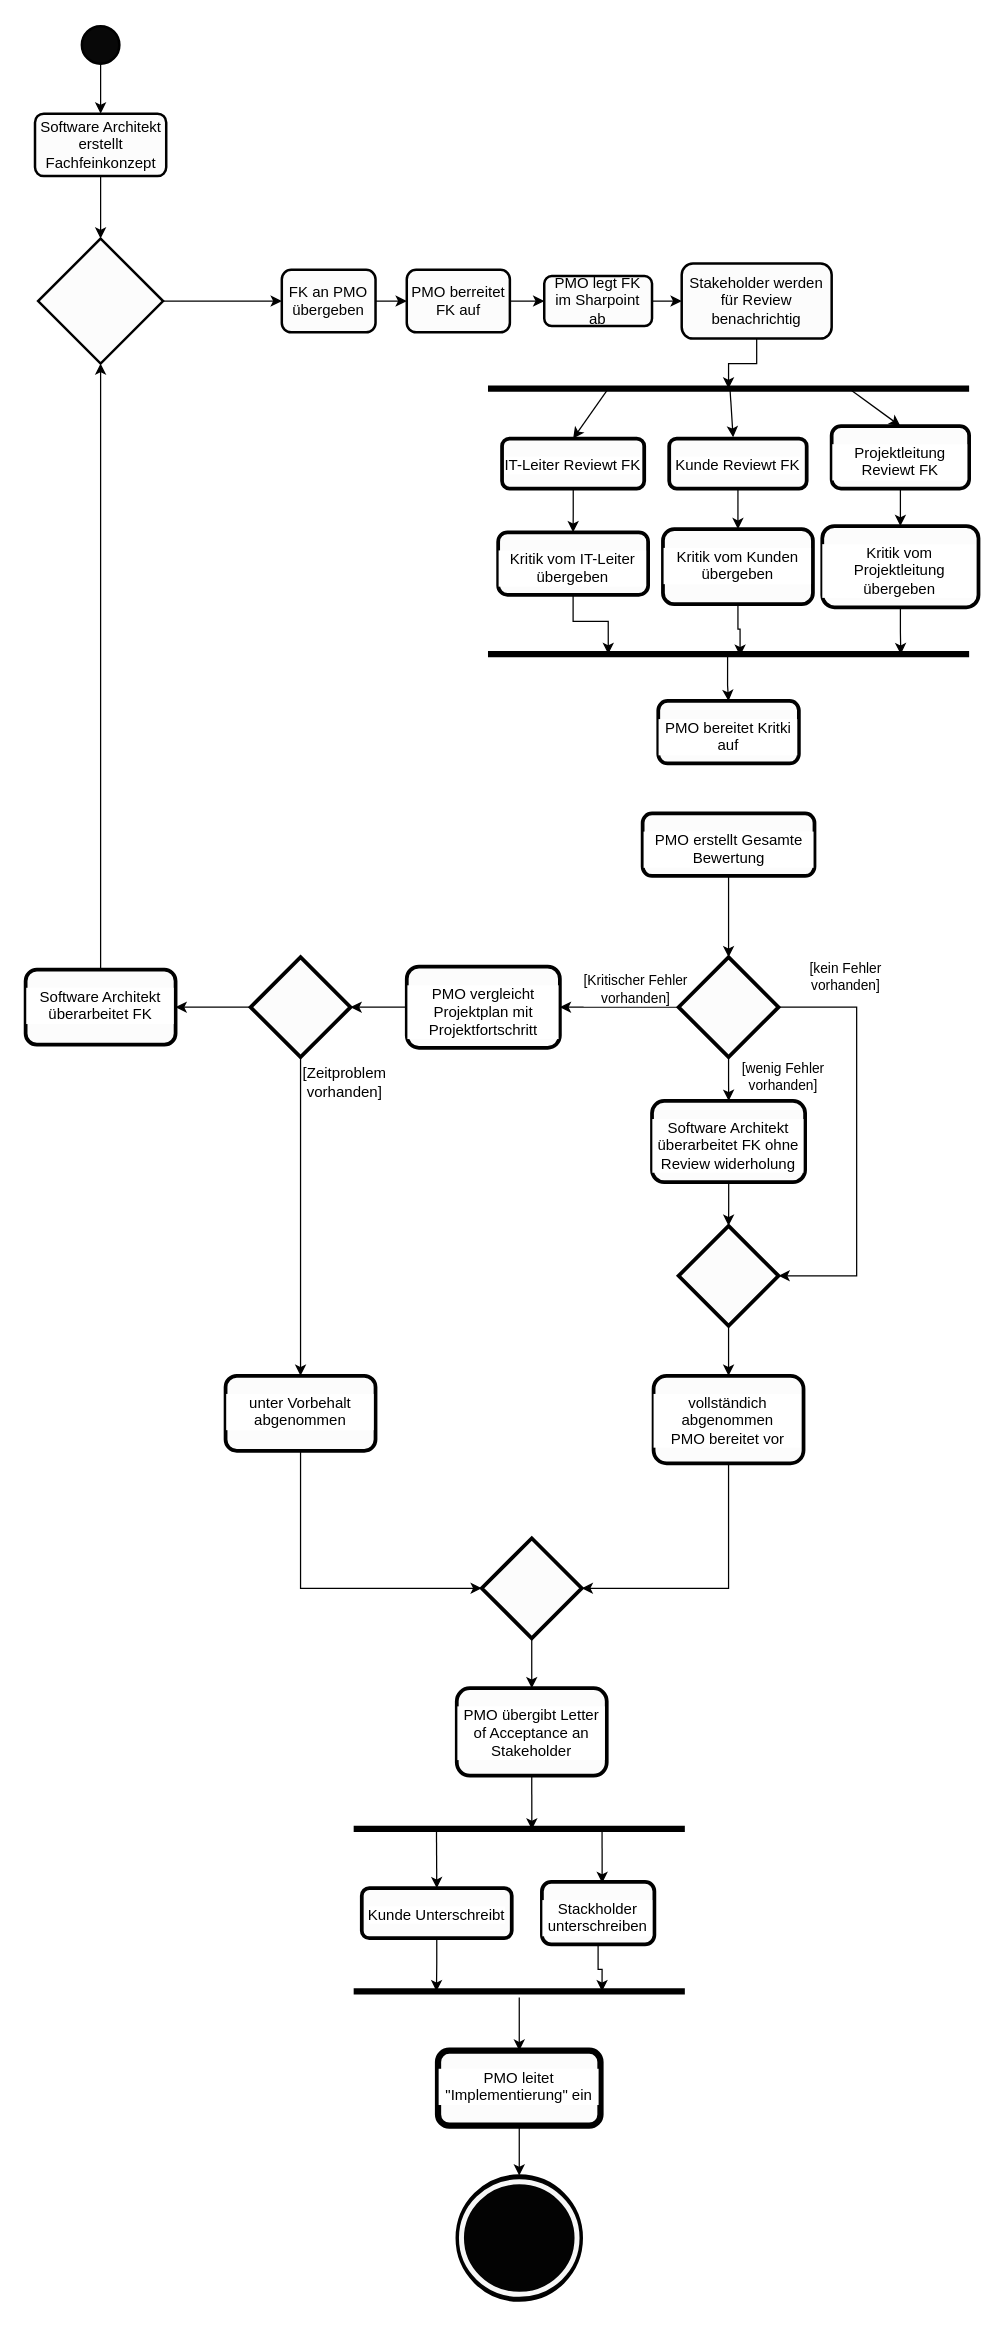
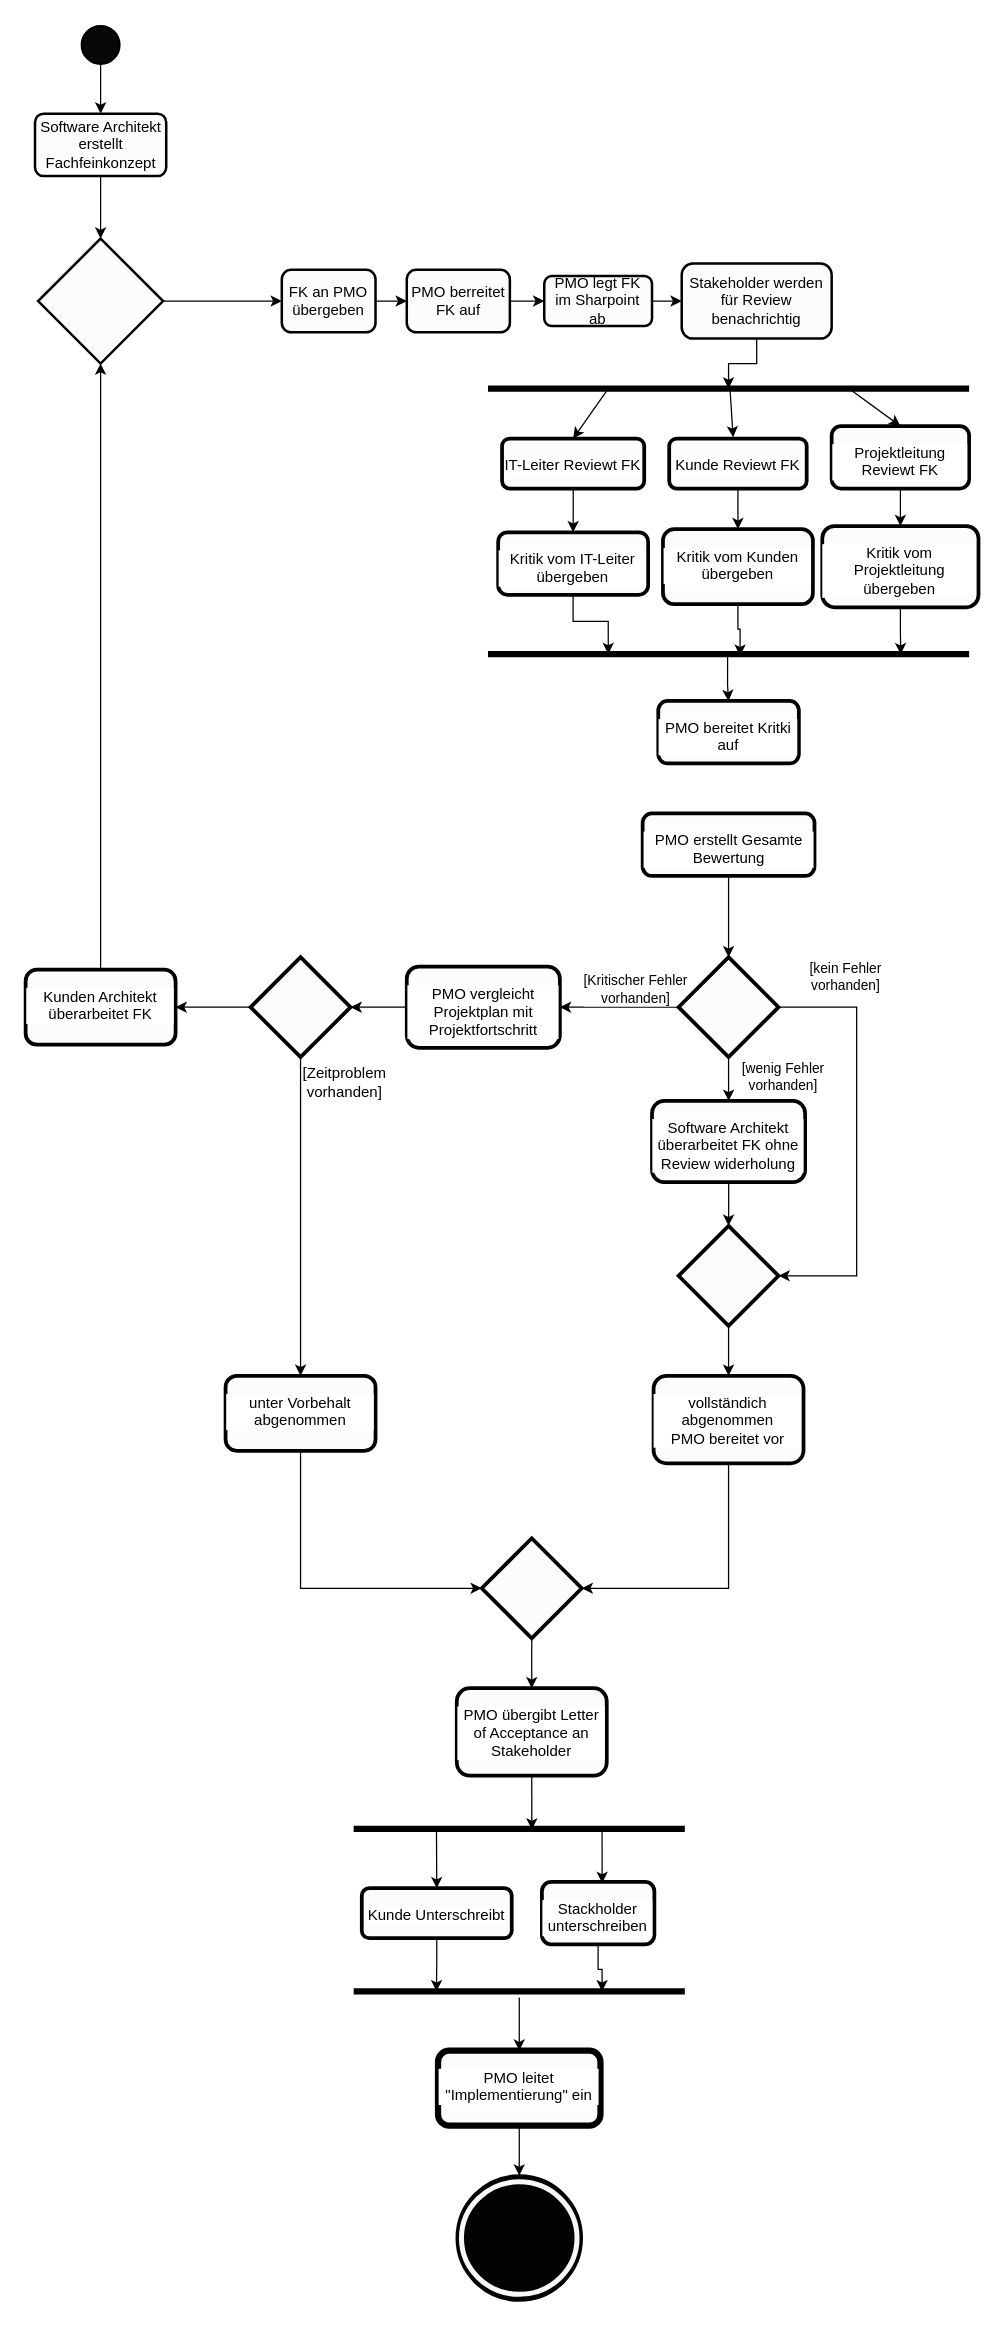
(101, 1006) -> (101, 1006)
